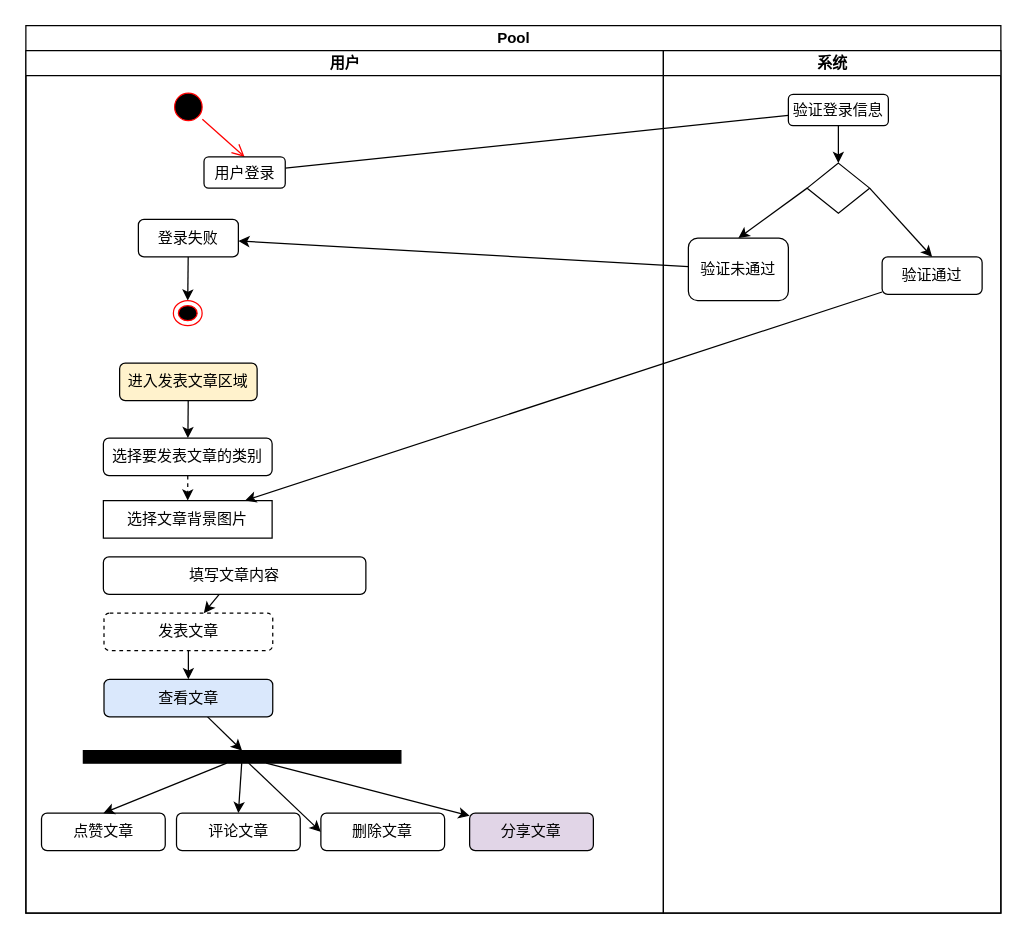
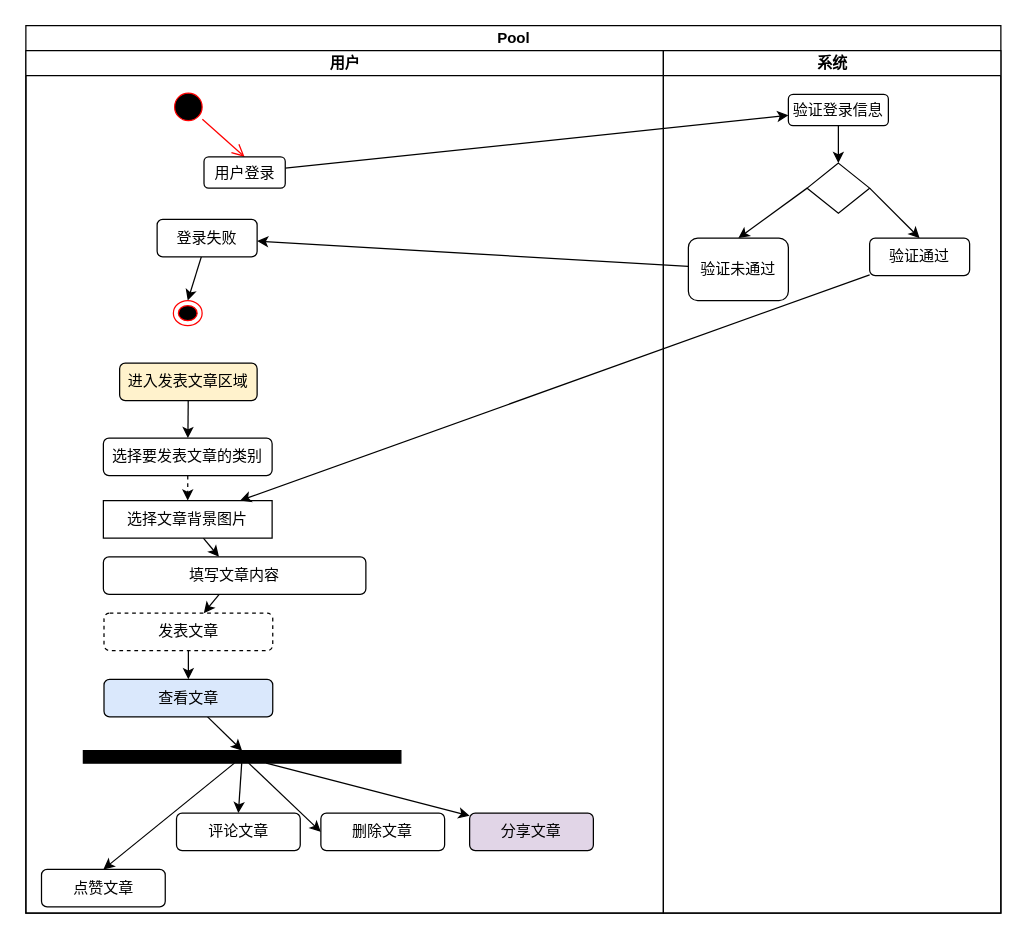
(782, 116) -> (778, 116)
(188, 238) -> (207, 238)
(932, 276) -> (919, 257)
none -> (208, 544)
(103, 832) -> (103, 888)
